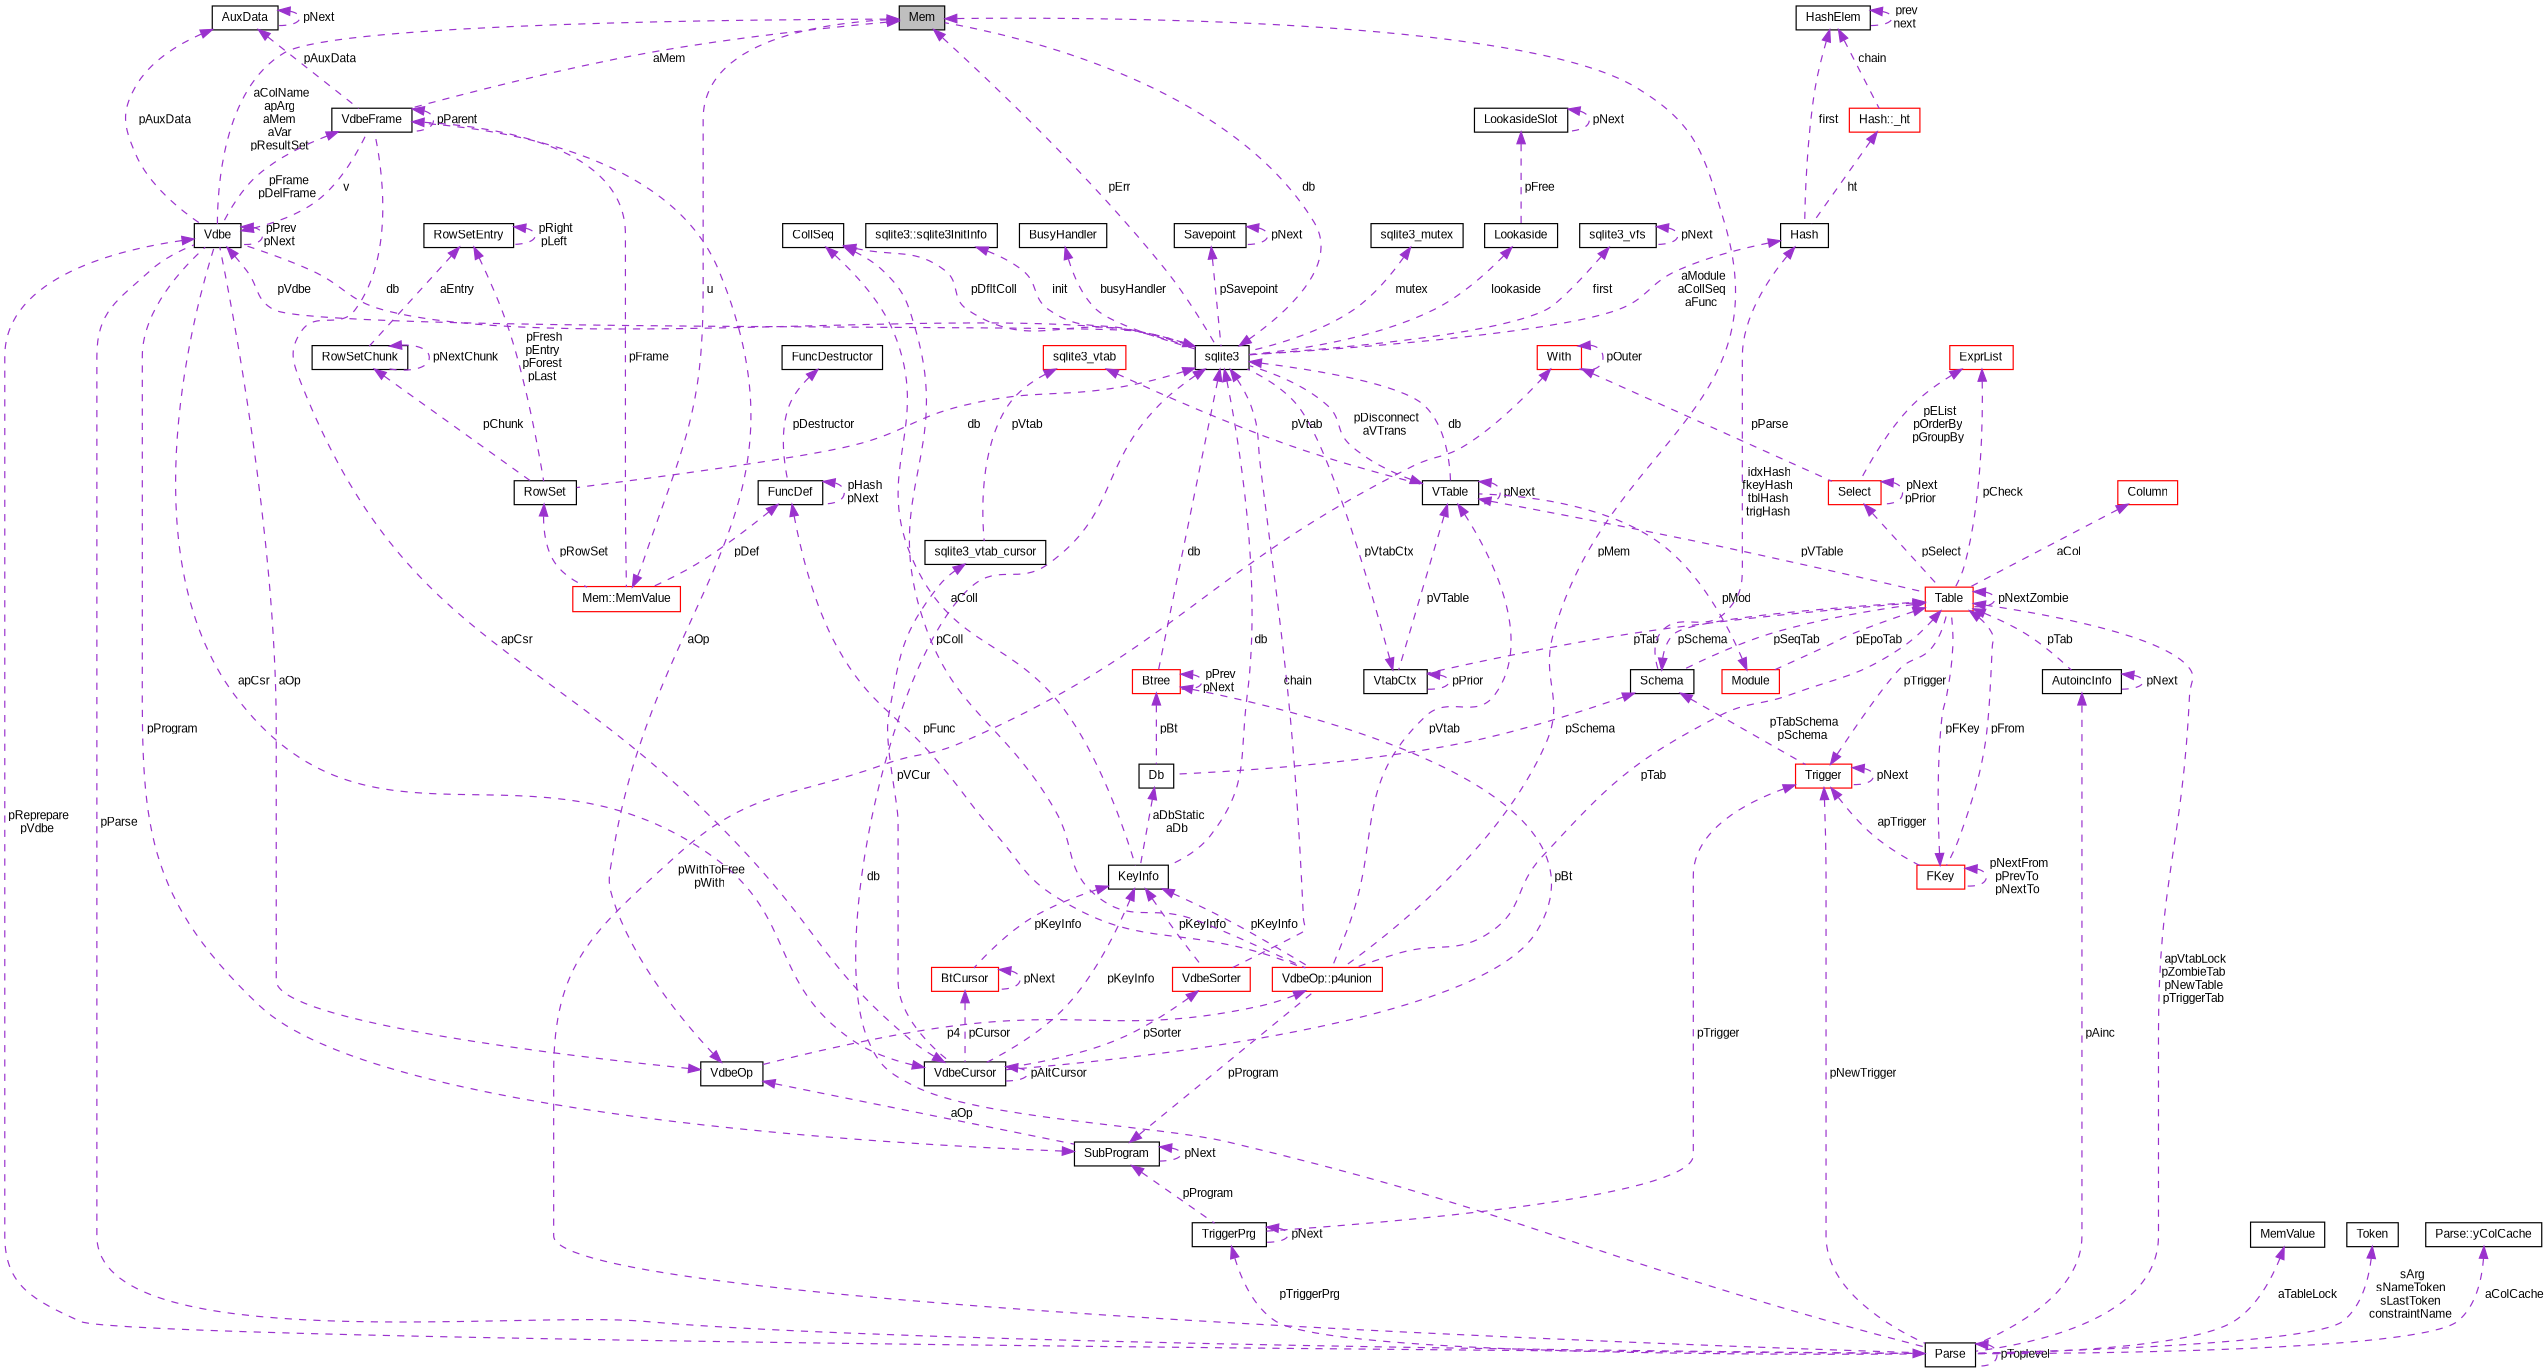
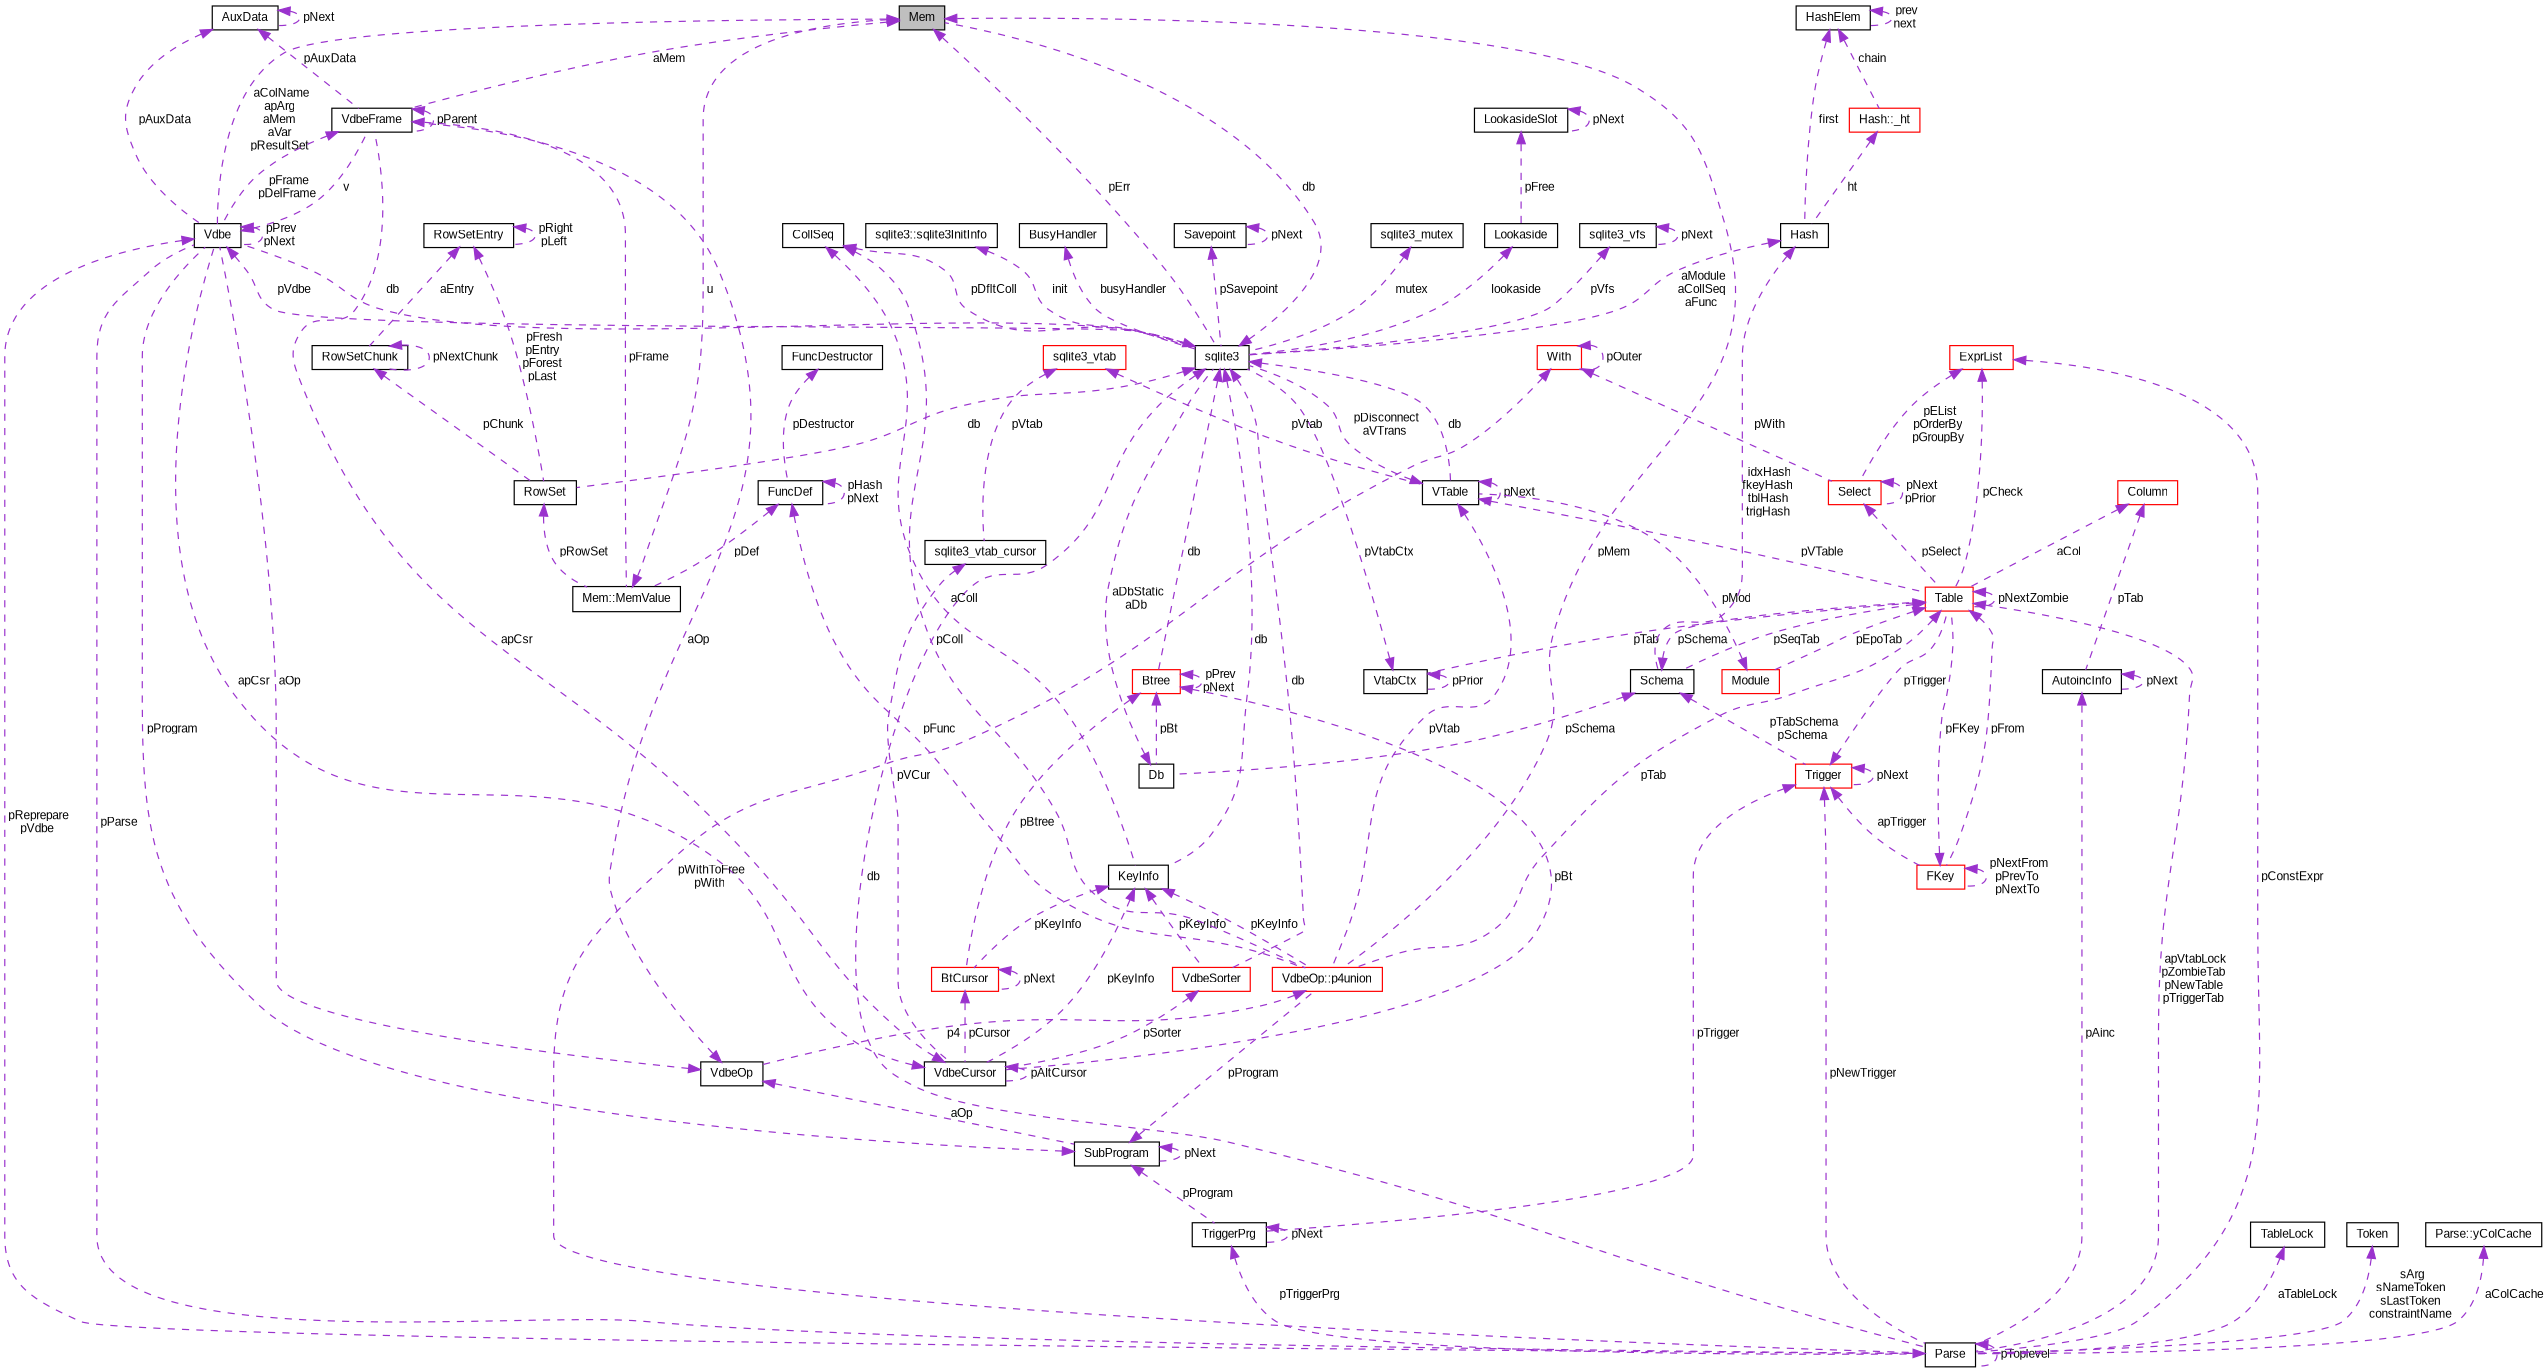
(1601, 290) -> (1601, 290)
(1768, 425) -> (1768, 425)
(1421, 593) -> none
(627, 599) -> (627, 599)
(2031, 637) -> (2113, 593)
(1296, 682) -> (1296, 682)
none -> (1014, 813)
(1146, 833) -> (1116, 553)
none -> (2258, 864)
(2288, 1235) -> (2288, 1235)
